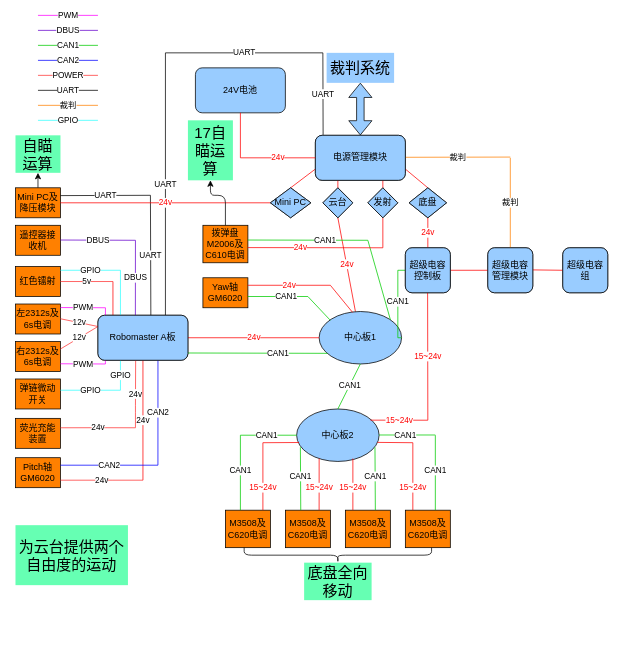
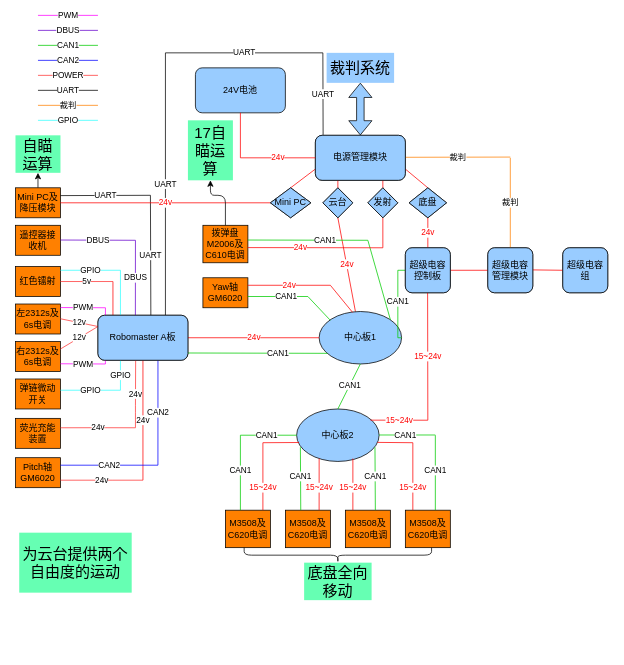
(72, 555) -> (75, 563)
